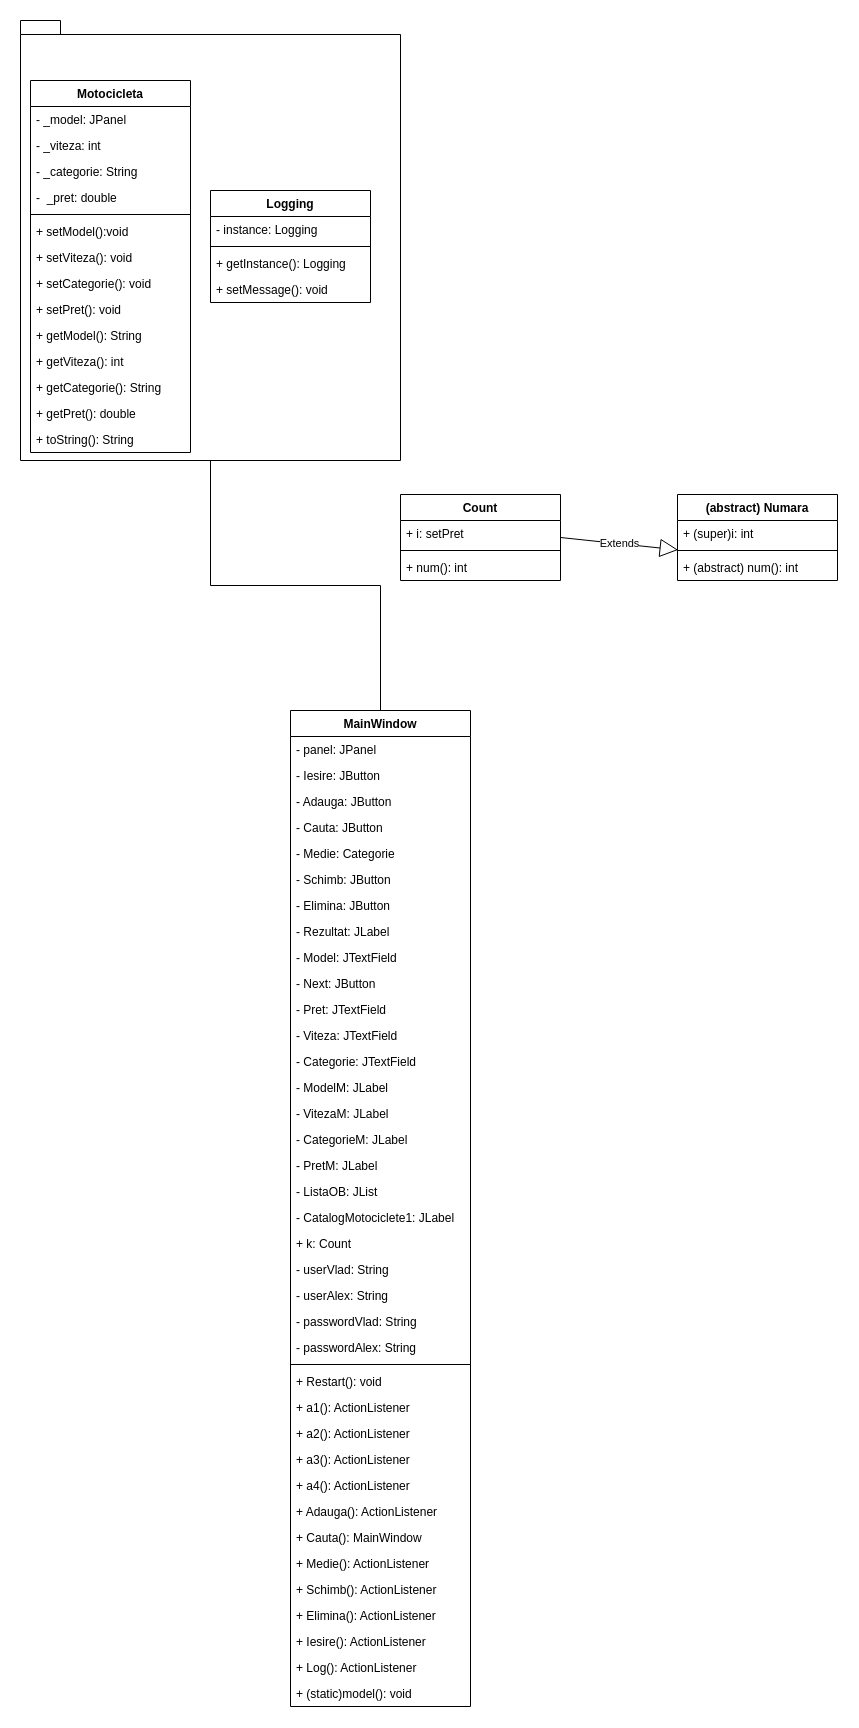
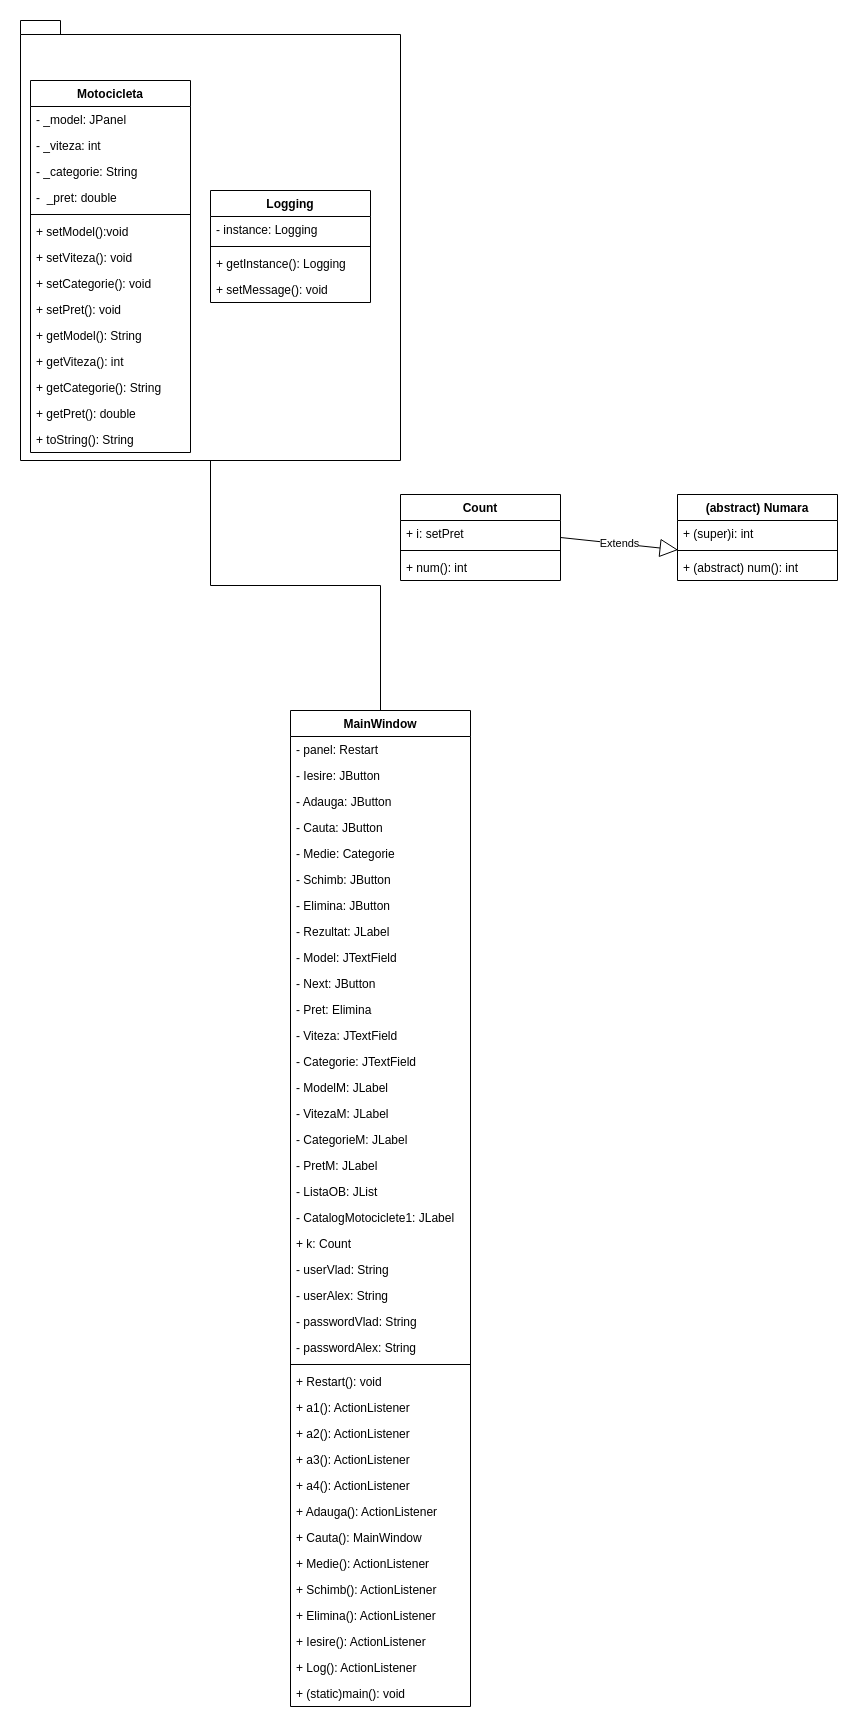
(339, 750) -> (344, 750)
(349, 1010) -> (337, 1010)
(364, 1694) -> (361, 1694)
